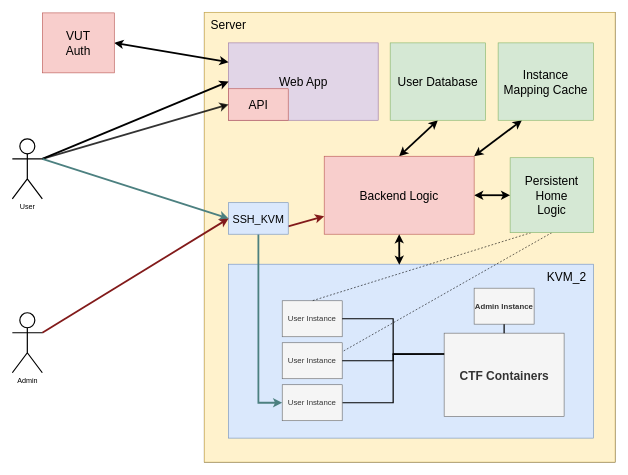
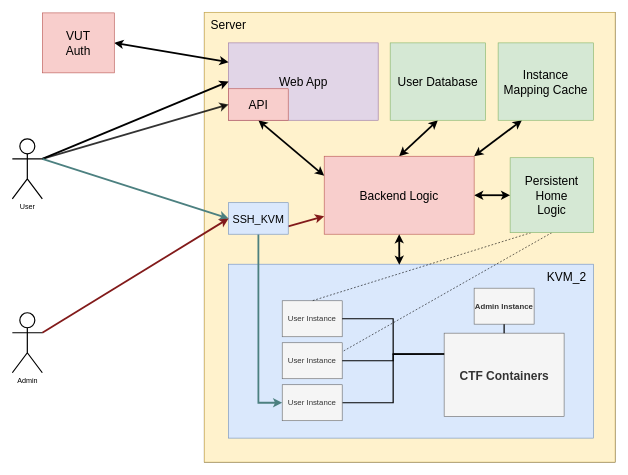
none -> (291, 148)
